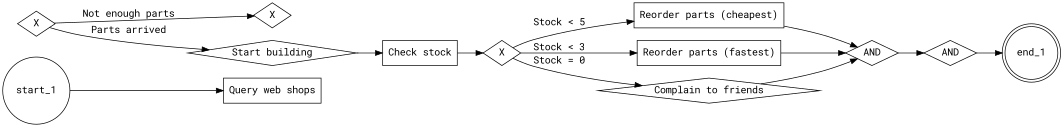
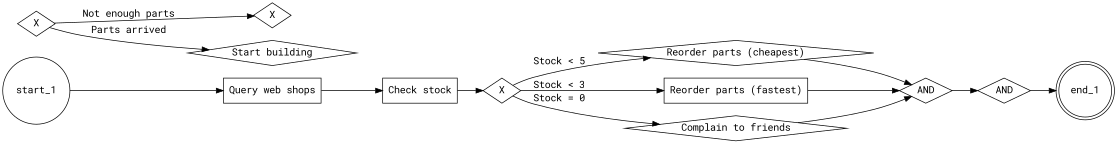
(709, 15) -> (736, 53)
(366, 53) -> (348, 91)
